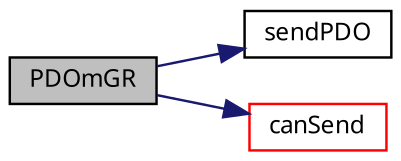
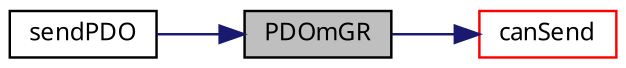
(189, 60) -> (188, 34)
